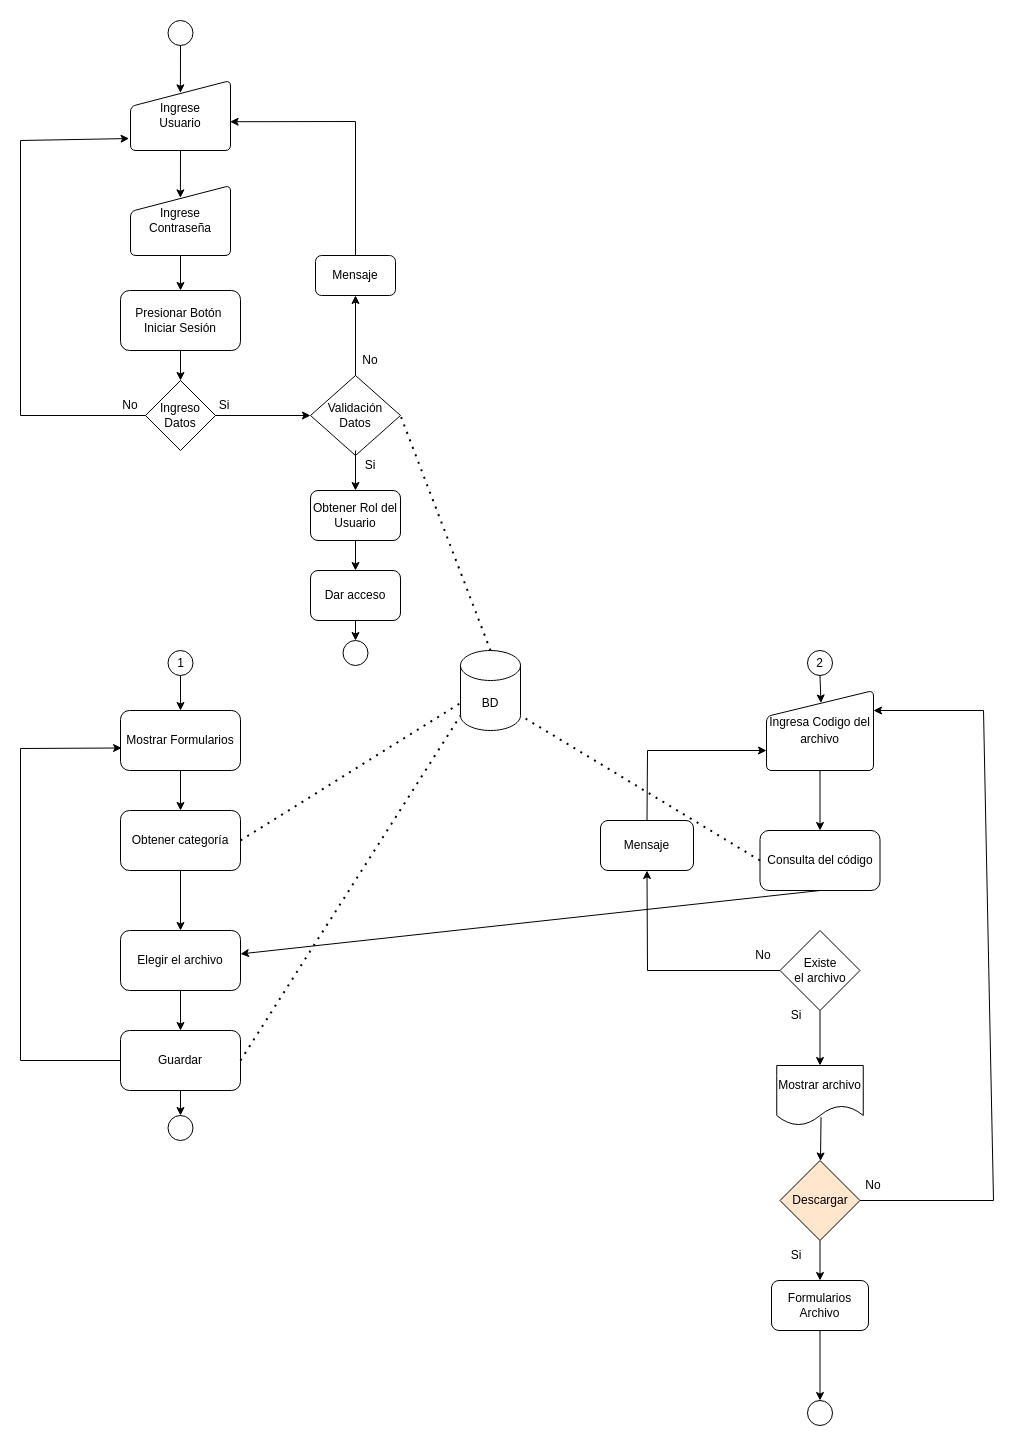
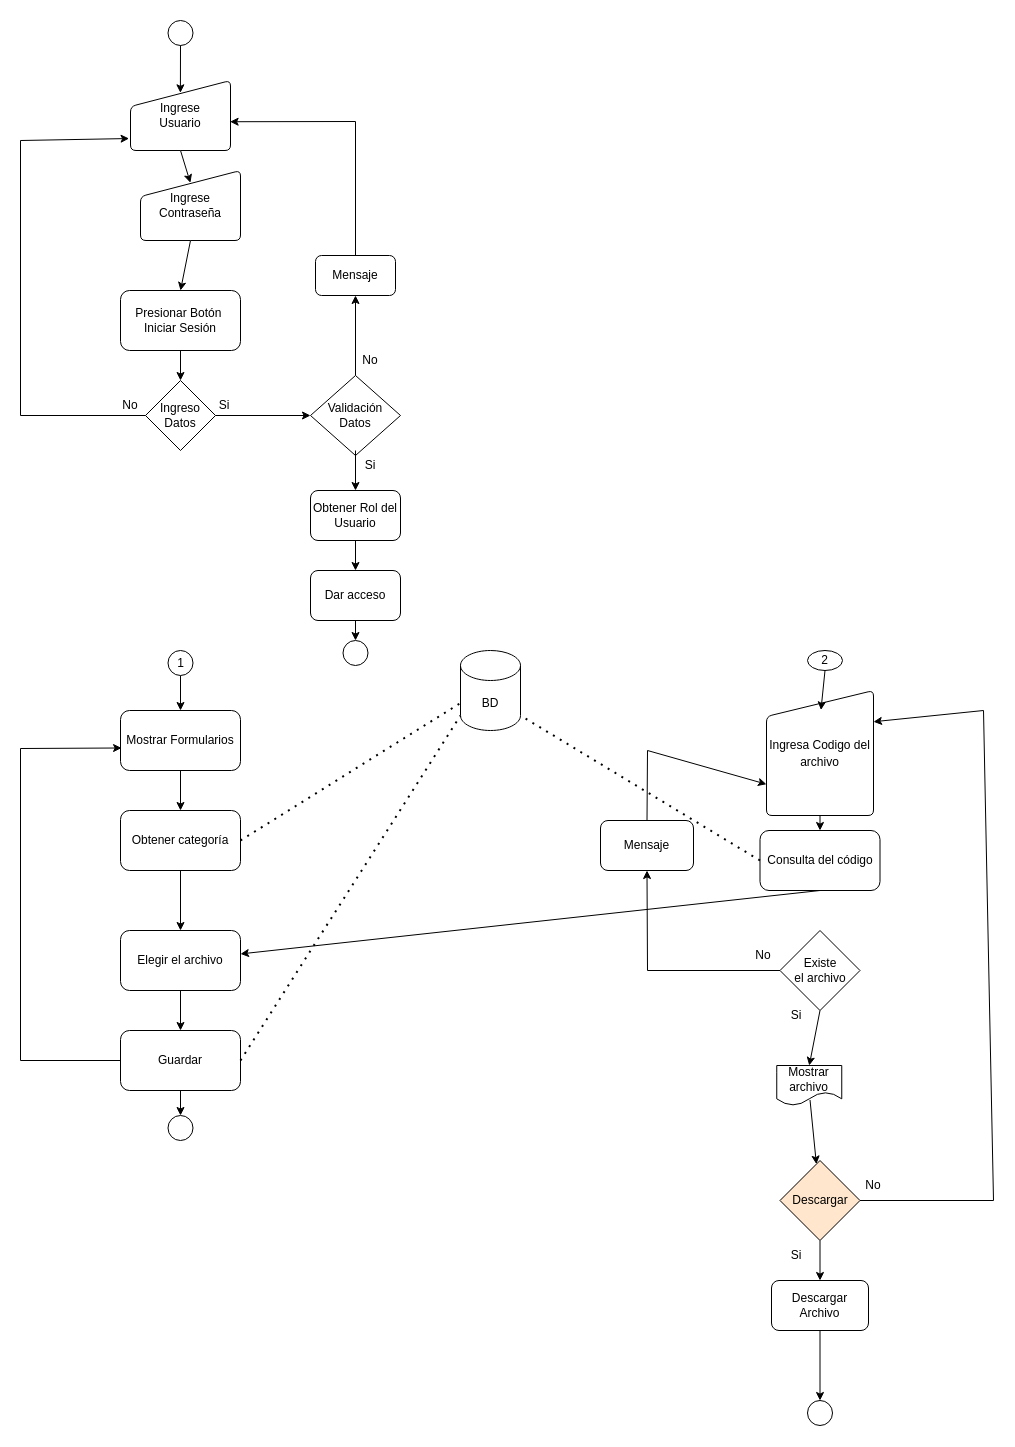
(181, 221) -> (191, 206)
(446, 534) -> none
(820, 663) -> (825, 661)
(820, 731) -> (820, 753)
(820, 1096) -> (809, 1086)
(820, 1306) -> (820, 1306)
